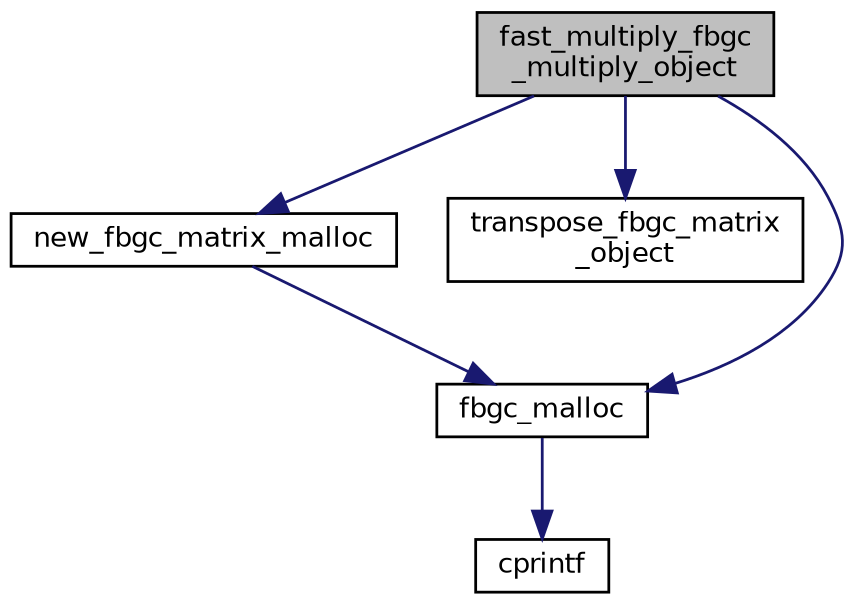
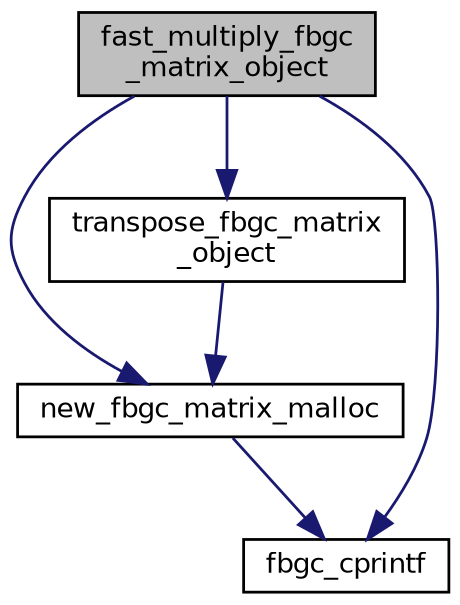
(625, 54) -> (227, 54)
none -> (219, 319)
(542, 410) -> (346, 566)
(542, 566) -> none
